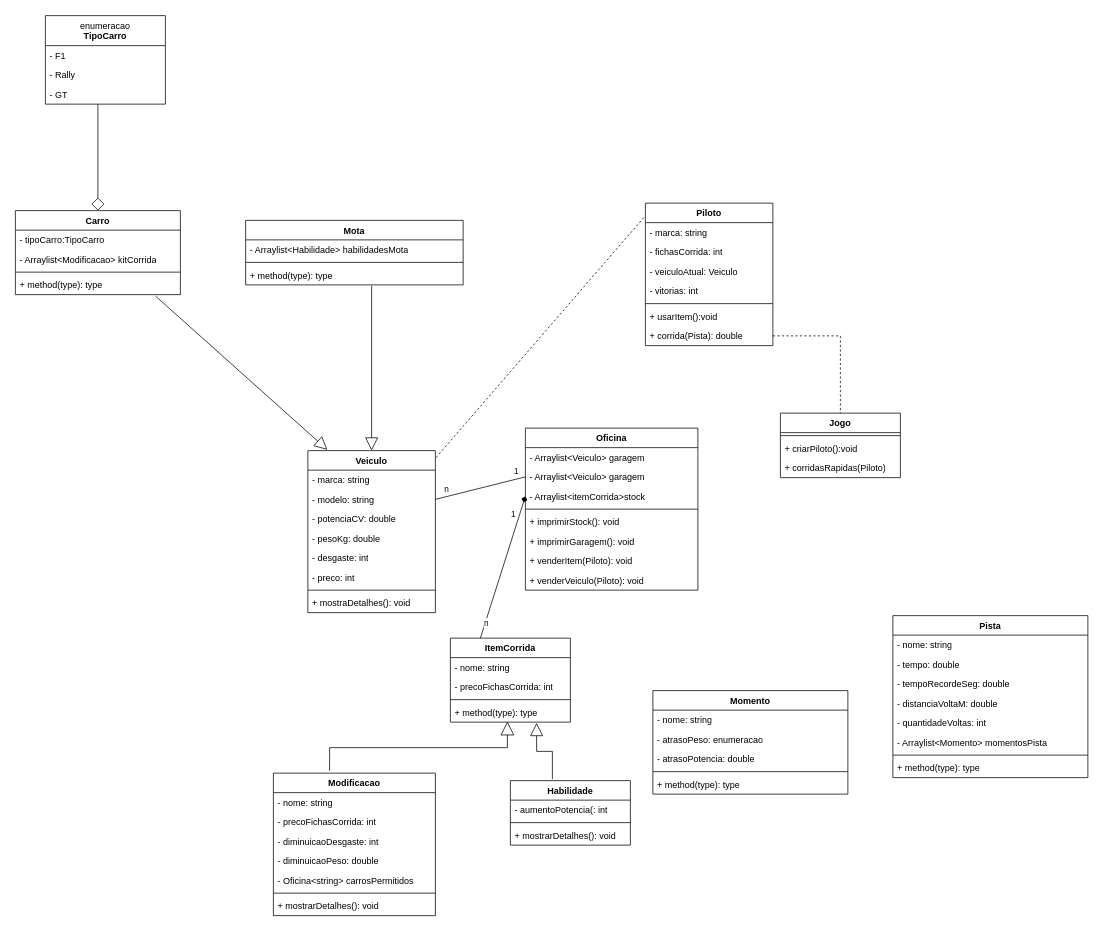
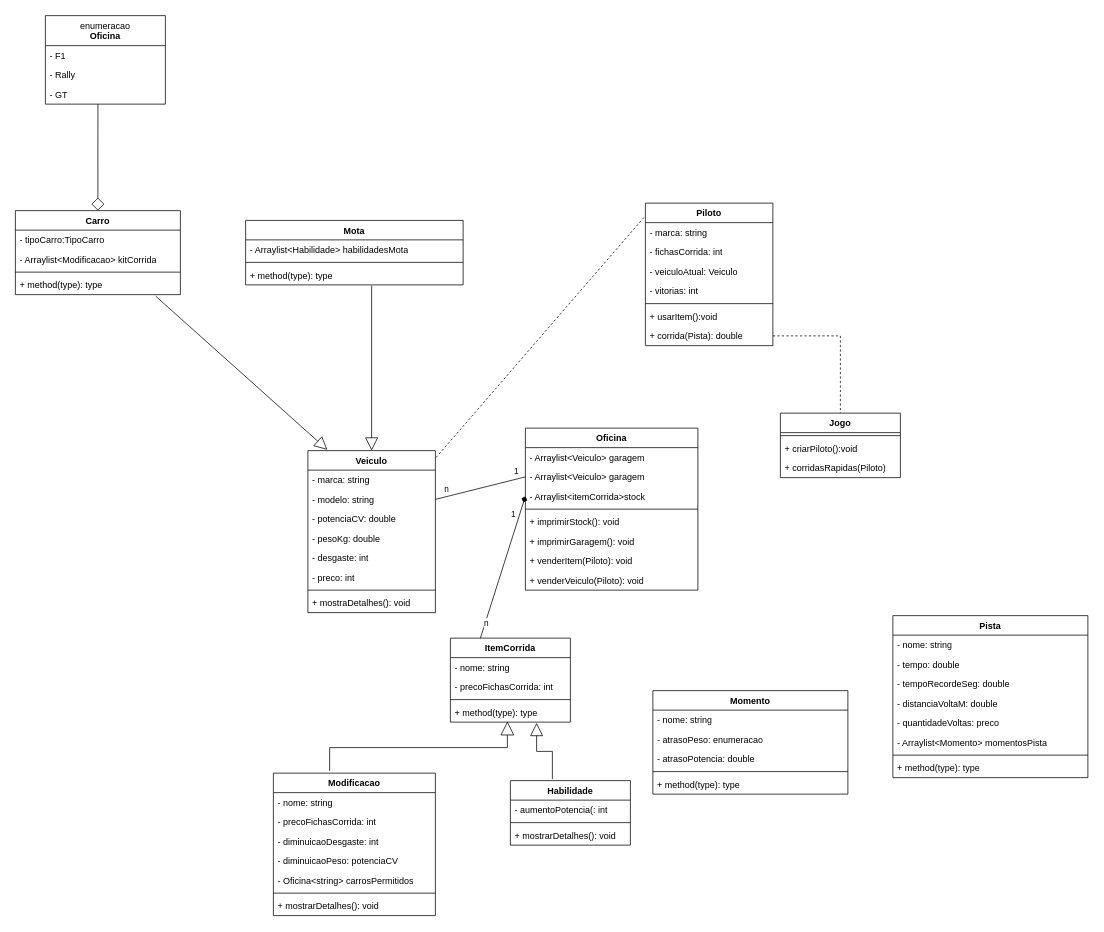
(105, 31) -> (105, 31)
(948, 724) -> (955, 724)
(330, 862) -> (340, 862)
